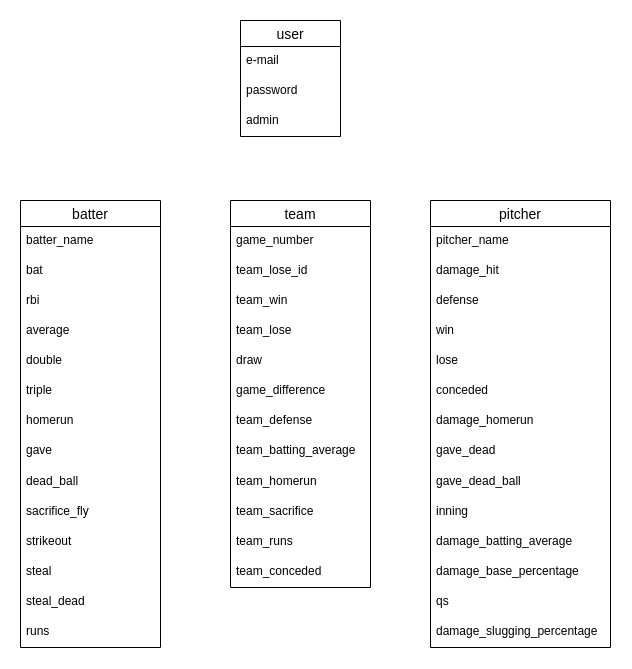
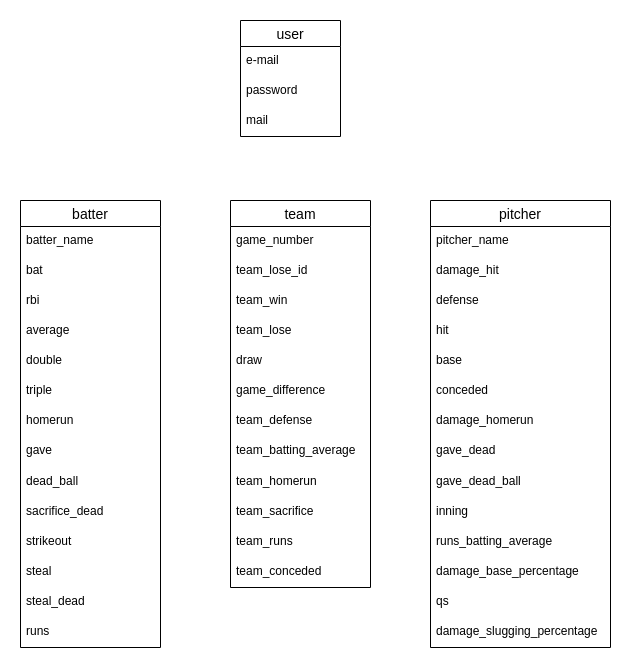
(261, 120) -> (256, 120)
(445, 330) -> (445, 330)
(448, 360) -> (449, 360)
(65, 511) -> (70, 511)
(508, 541) -> (502, 541)
